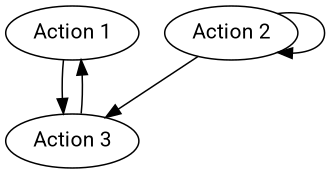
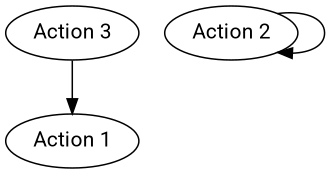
(62, 79) -> none
(158, 83) -> none
